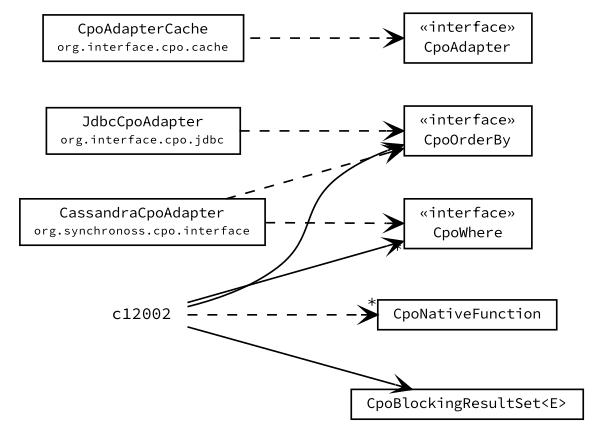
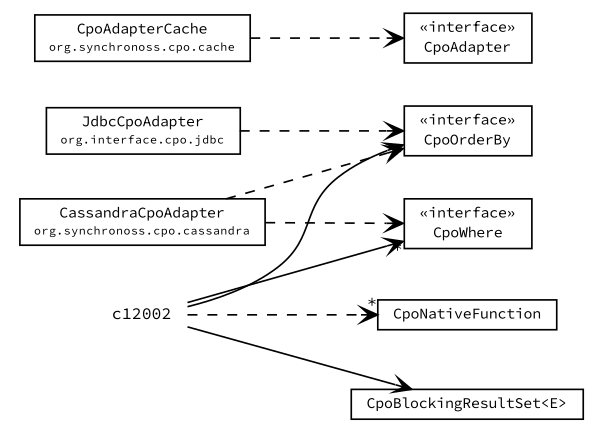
(143, 47) -> (142, 47)
(142, 231) -> (142, 231)
